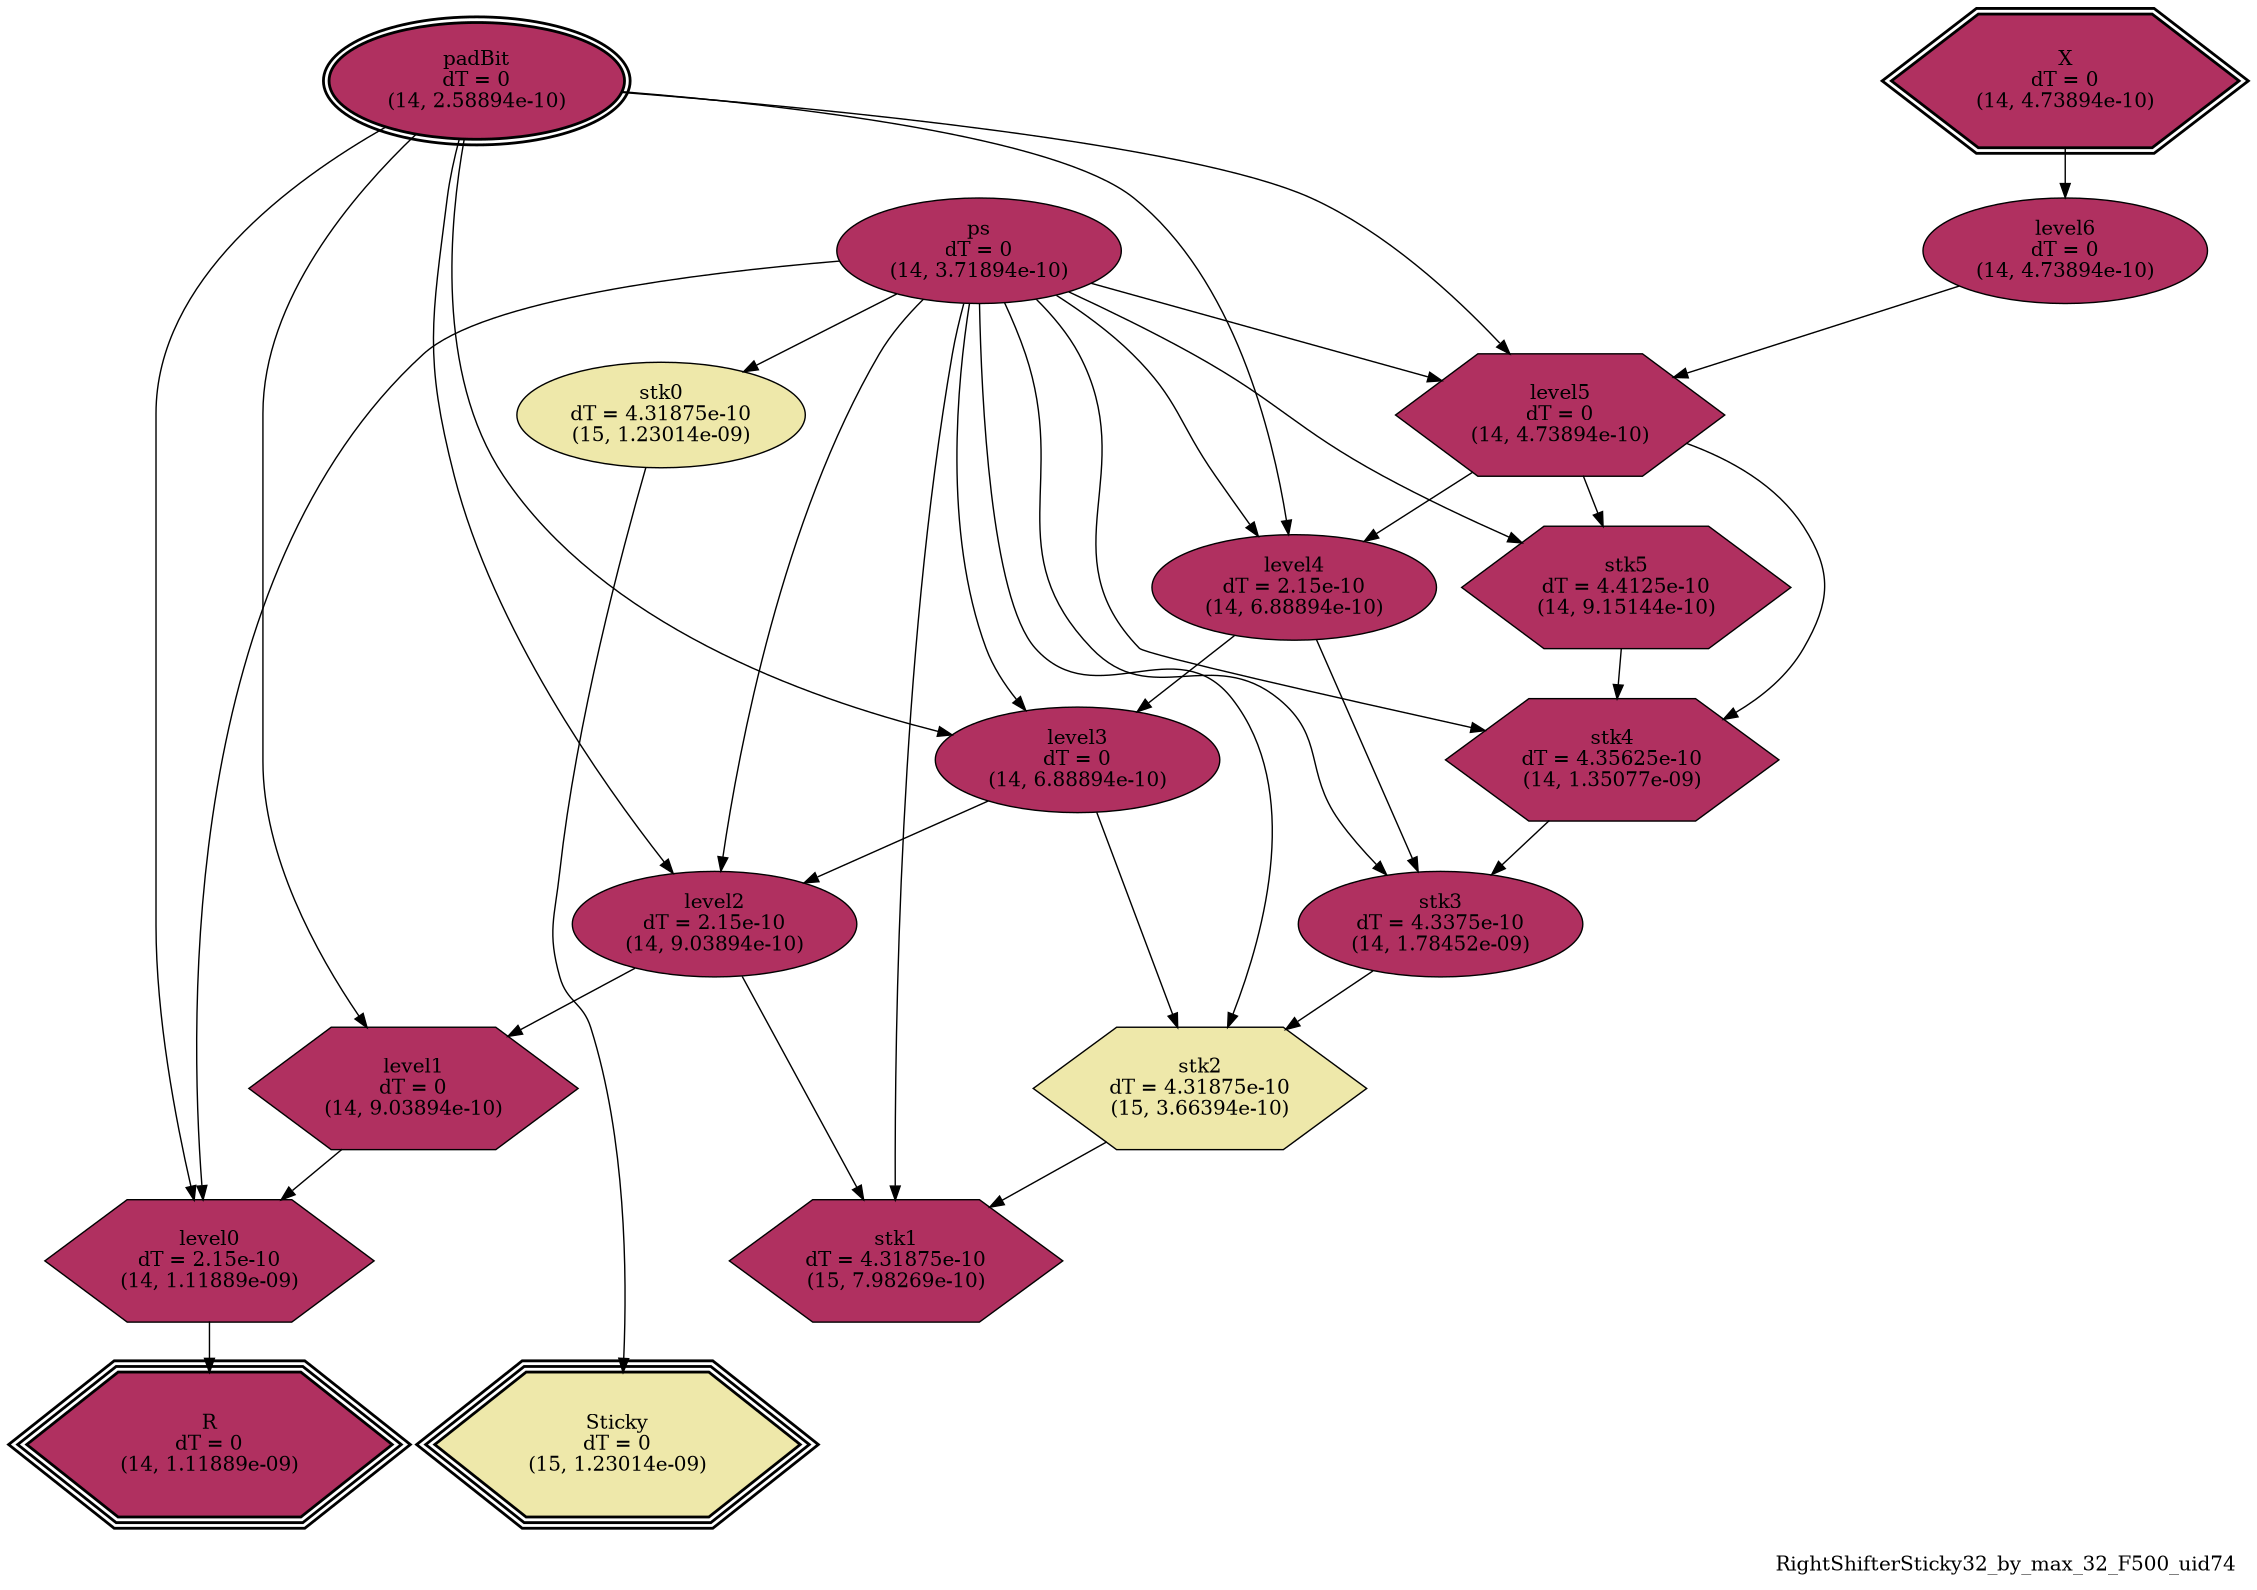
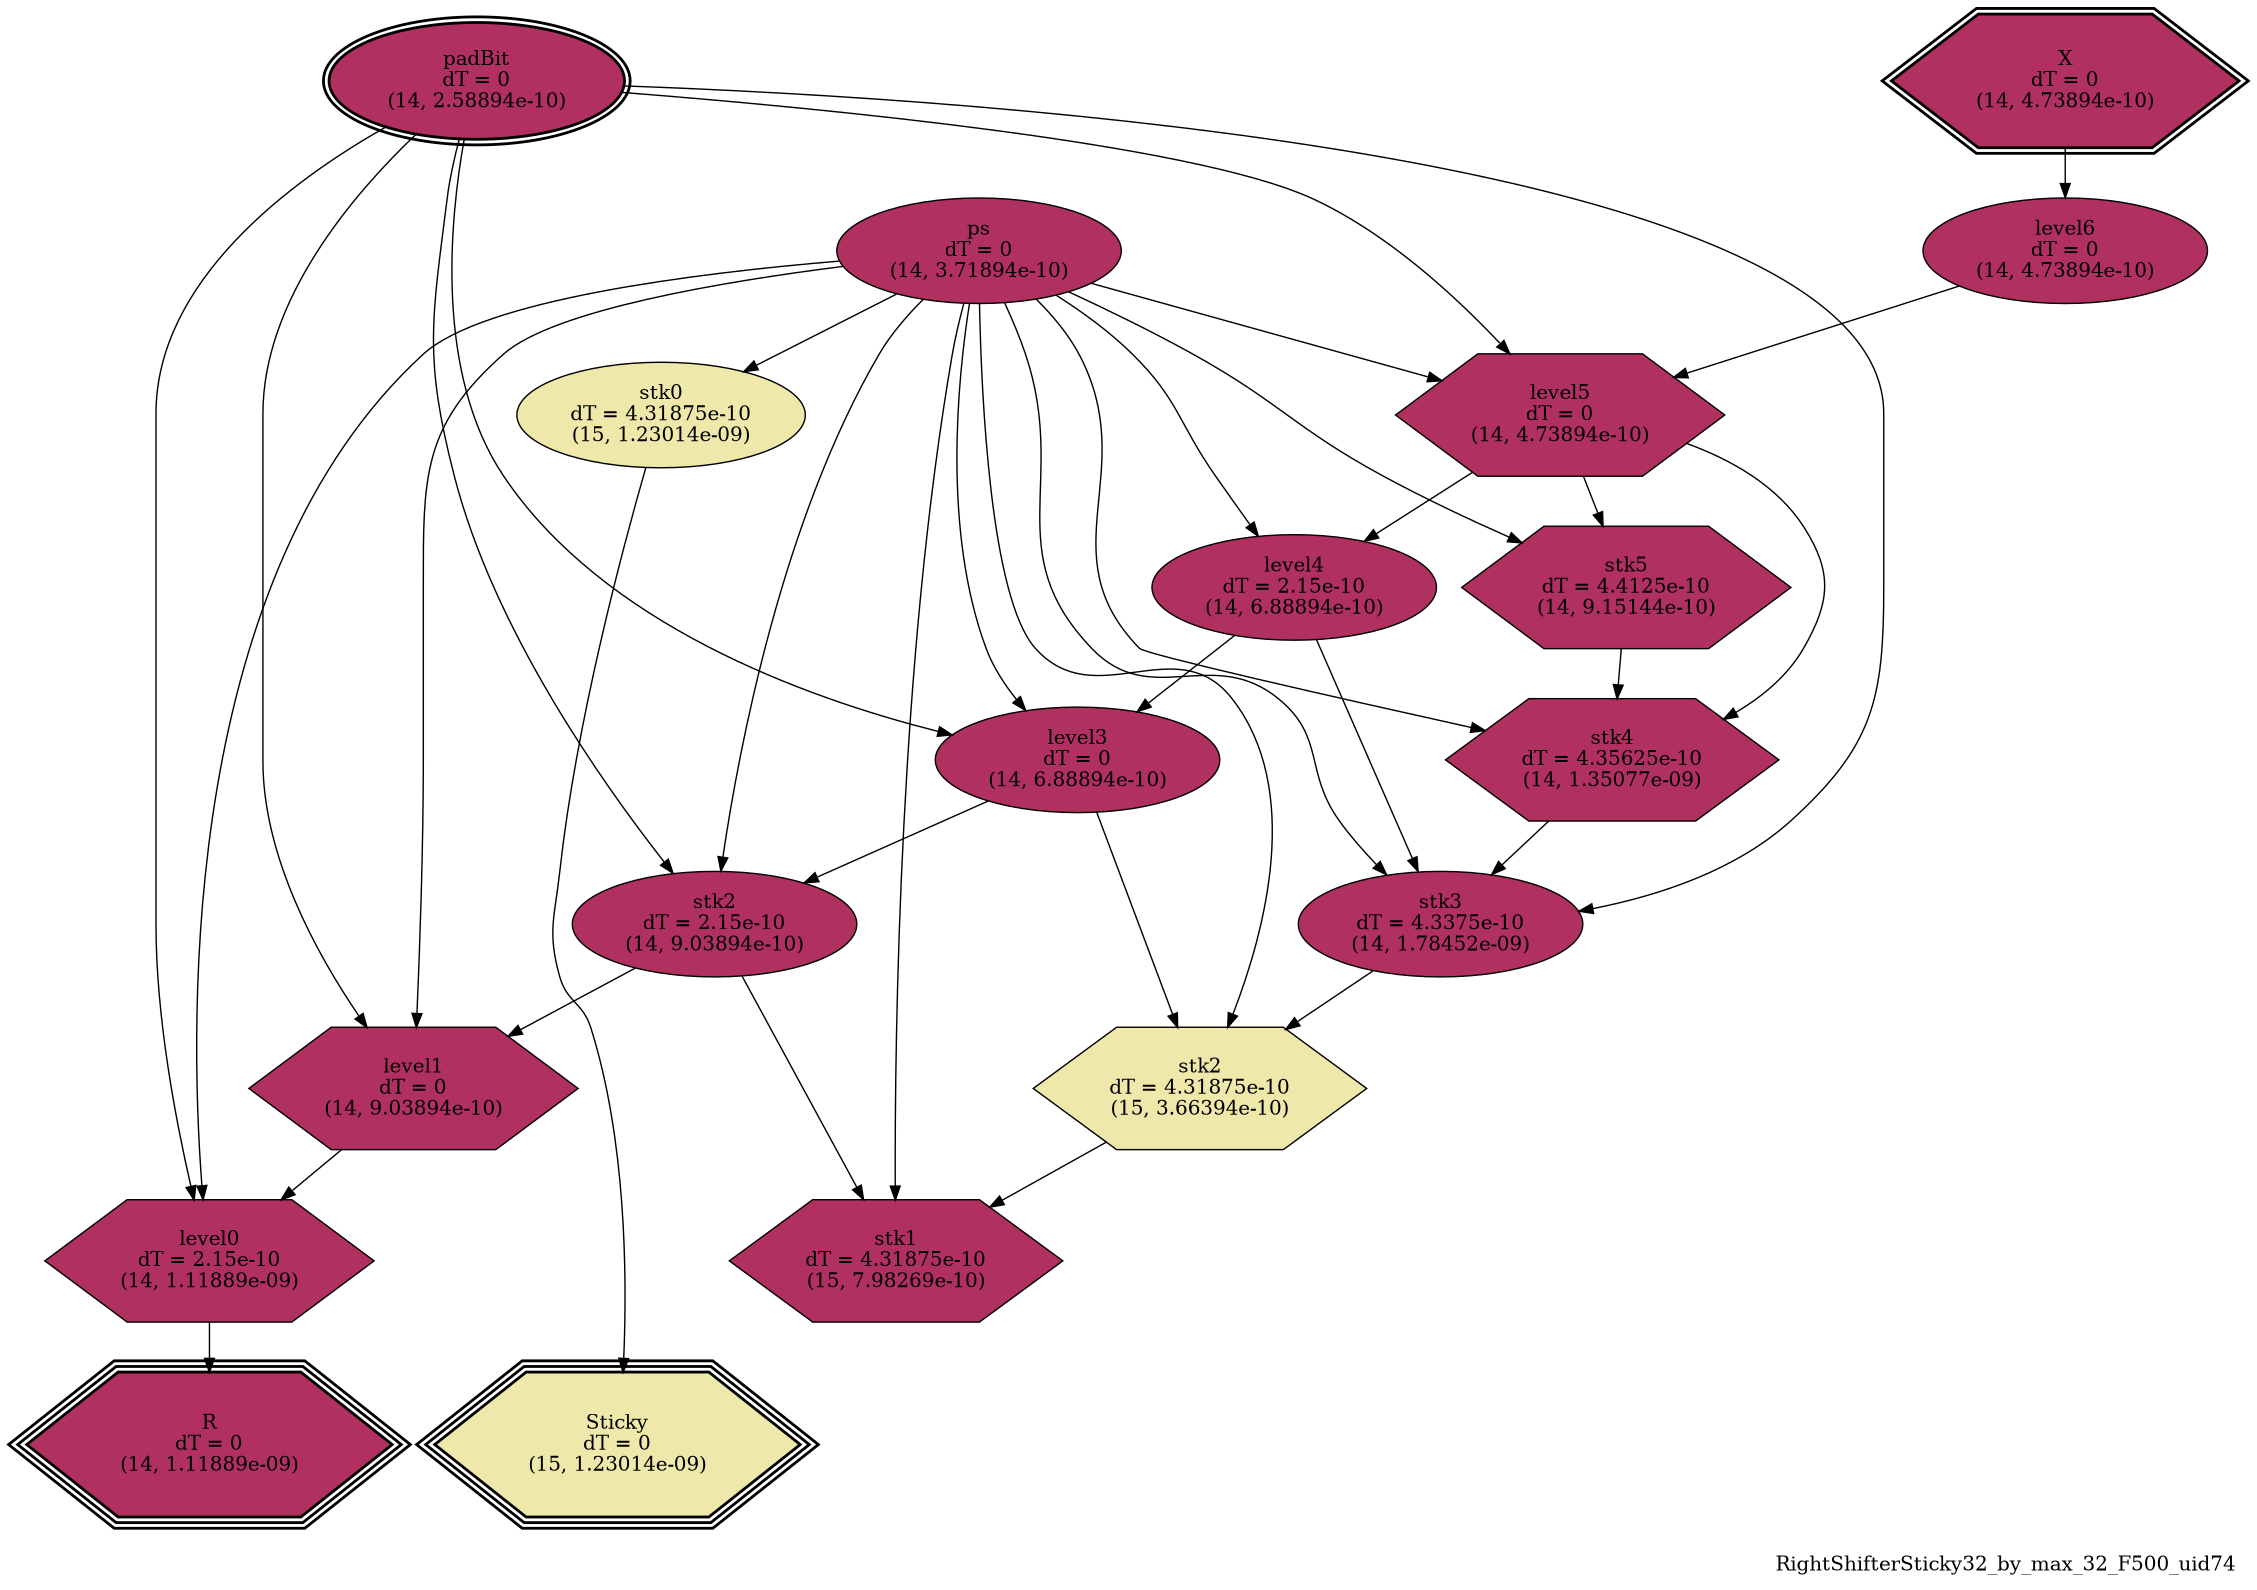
(1061, 163) -> (1619, 214)
none -> (426, 495)
(715, 924) -> (715, 924)
